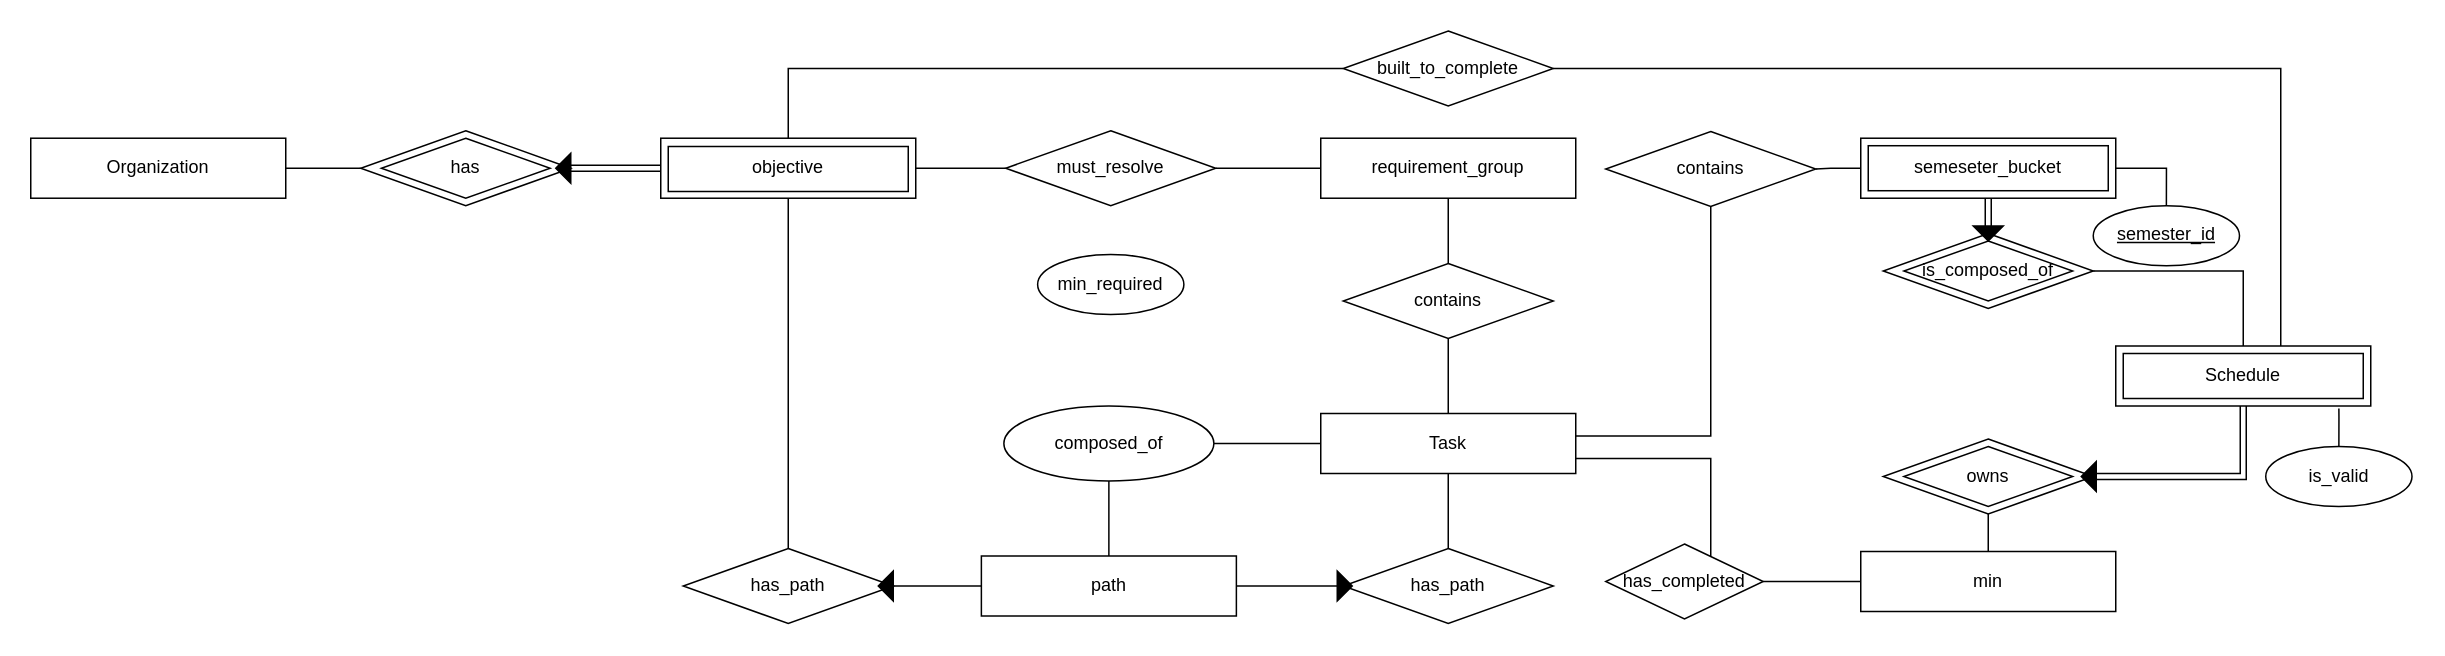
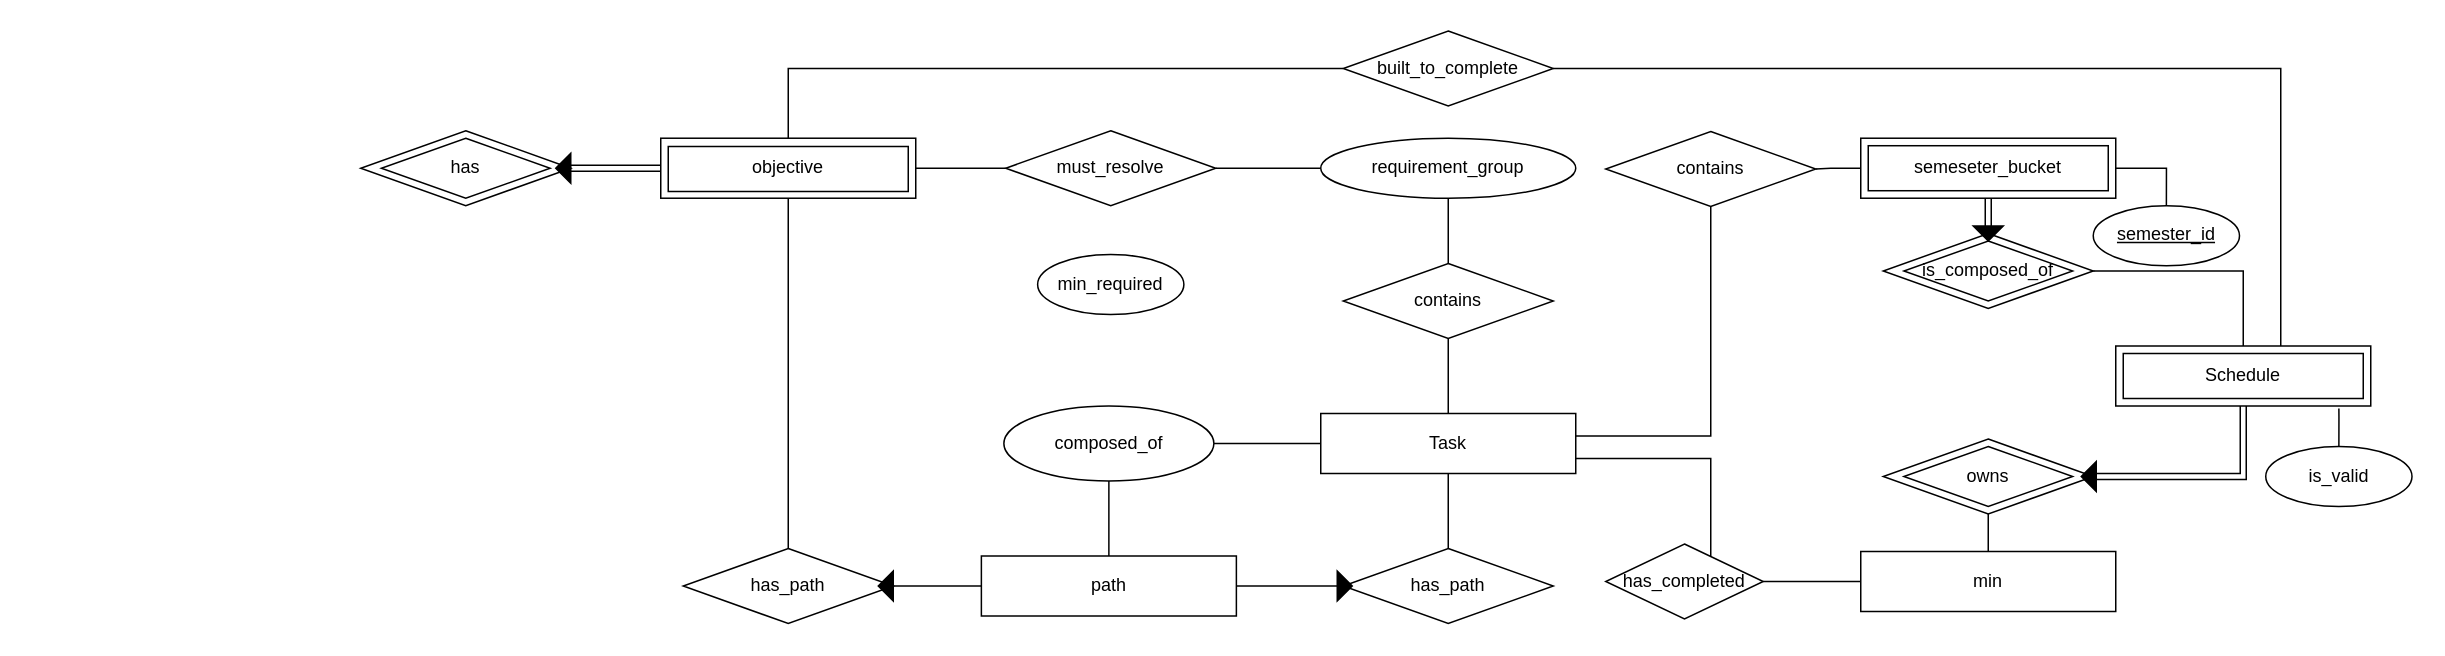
(158, 168) -> none
(323, 168) -> none
(1448, 168) -> (1448, 168)
